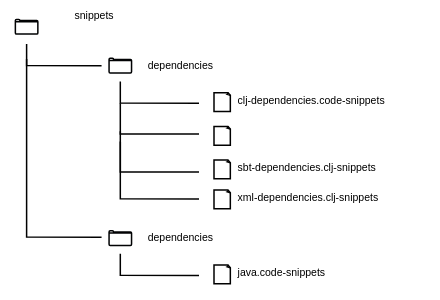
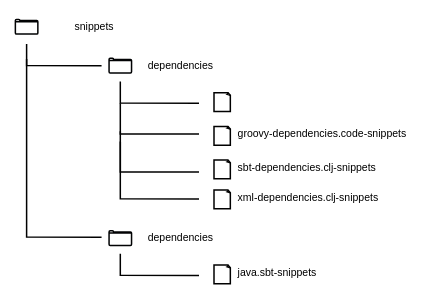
(94, 15) -> (94, 27)
(319, 100) -> none
none -> (330, 134)
(288, 273) -> (285, 273)
